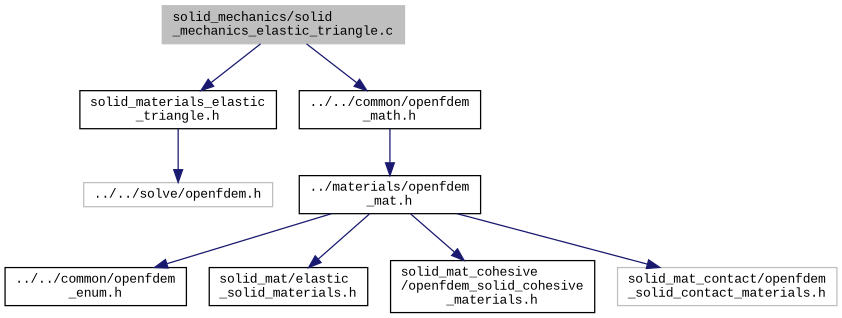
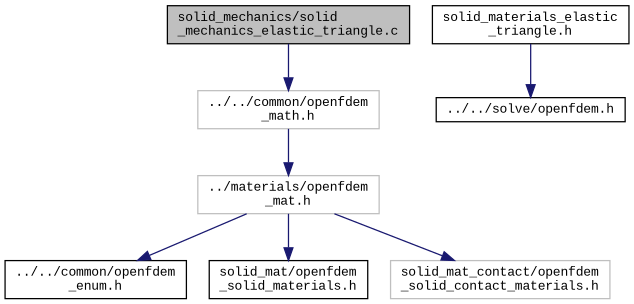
(283, 25) -> (288, 25)
(236, 63) -> none
(390, 110) -> (288, 110)
(178, 195) -> (531, 110)
(390, 195) -> (288, 195)
(288, 287) -> (288, 280)
(493, 287) -> none
